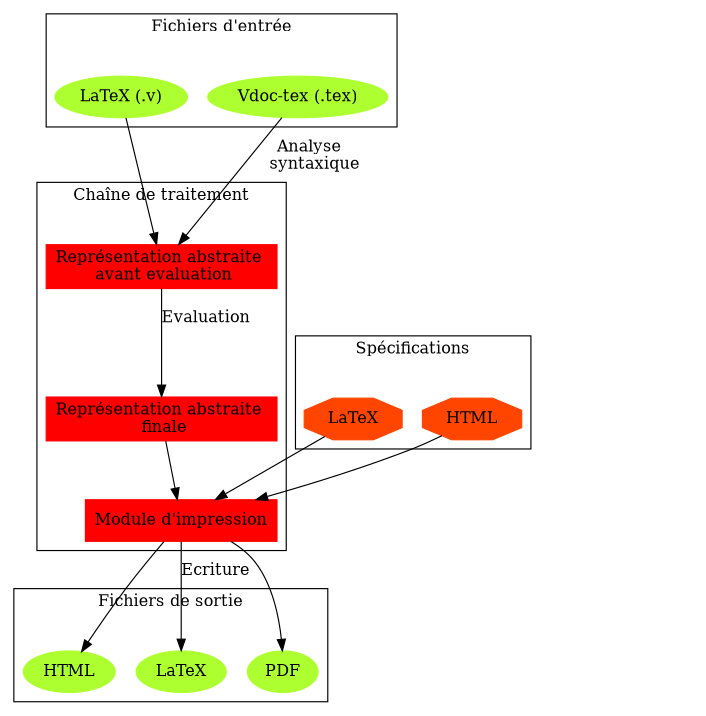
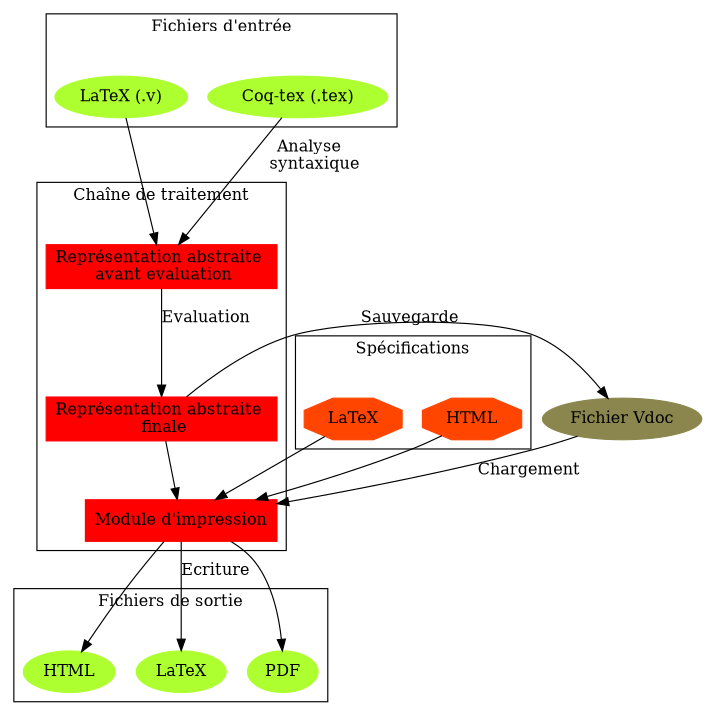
(298, 97) -> (298, 97)
none -> (622, 419)
